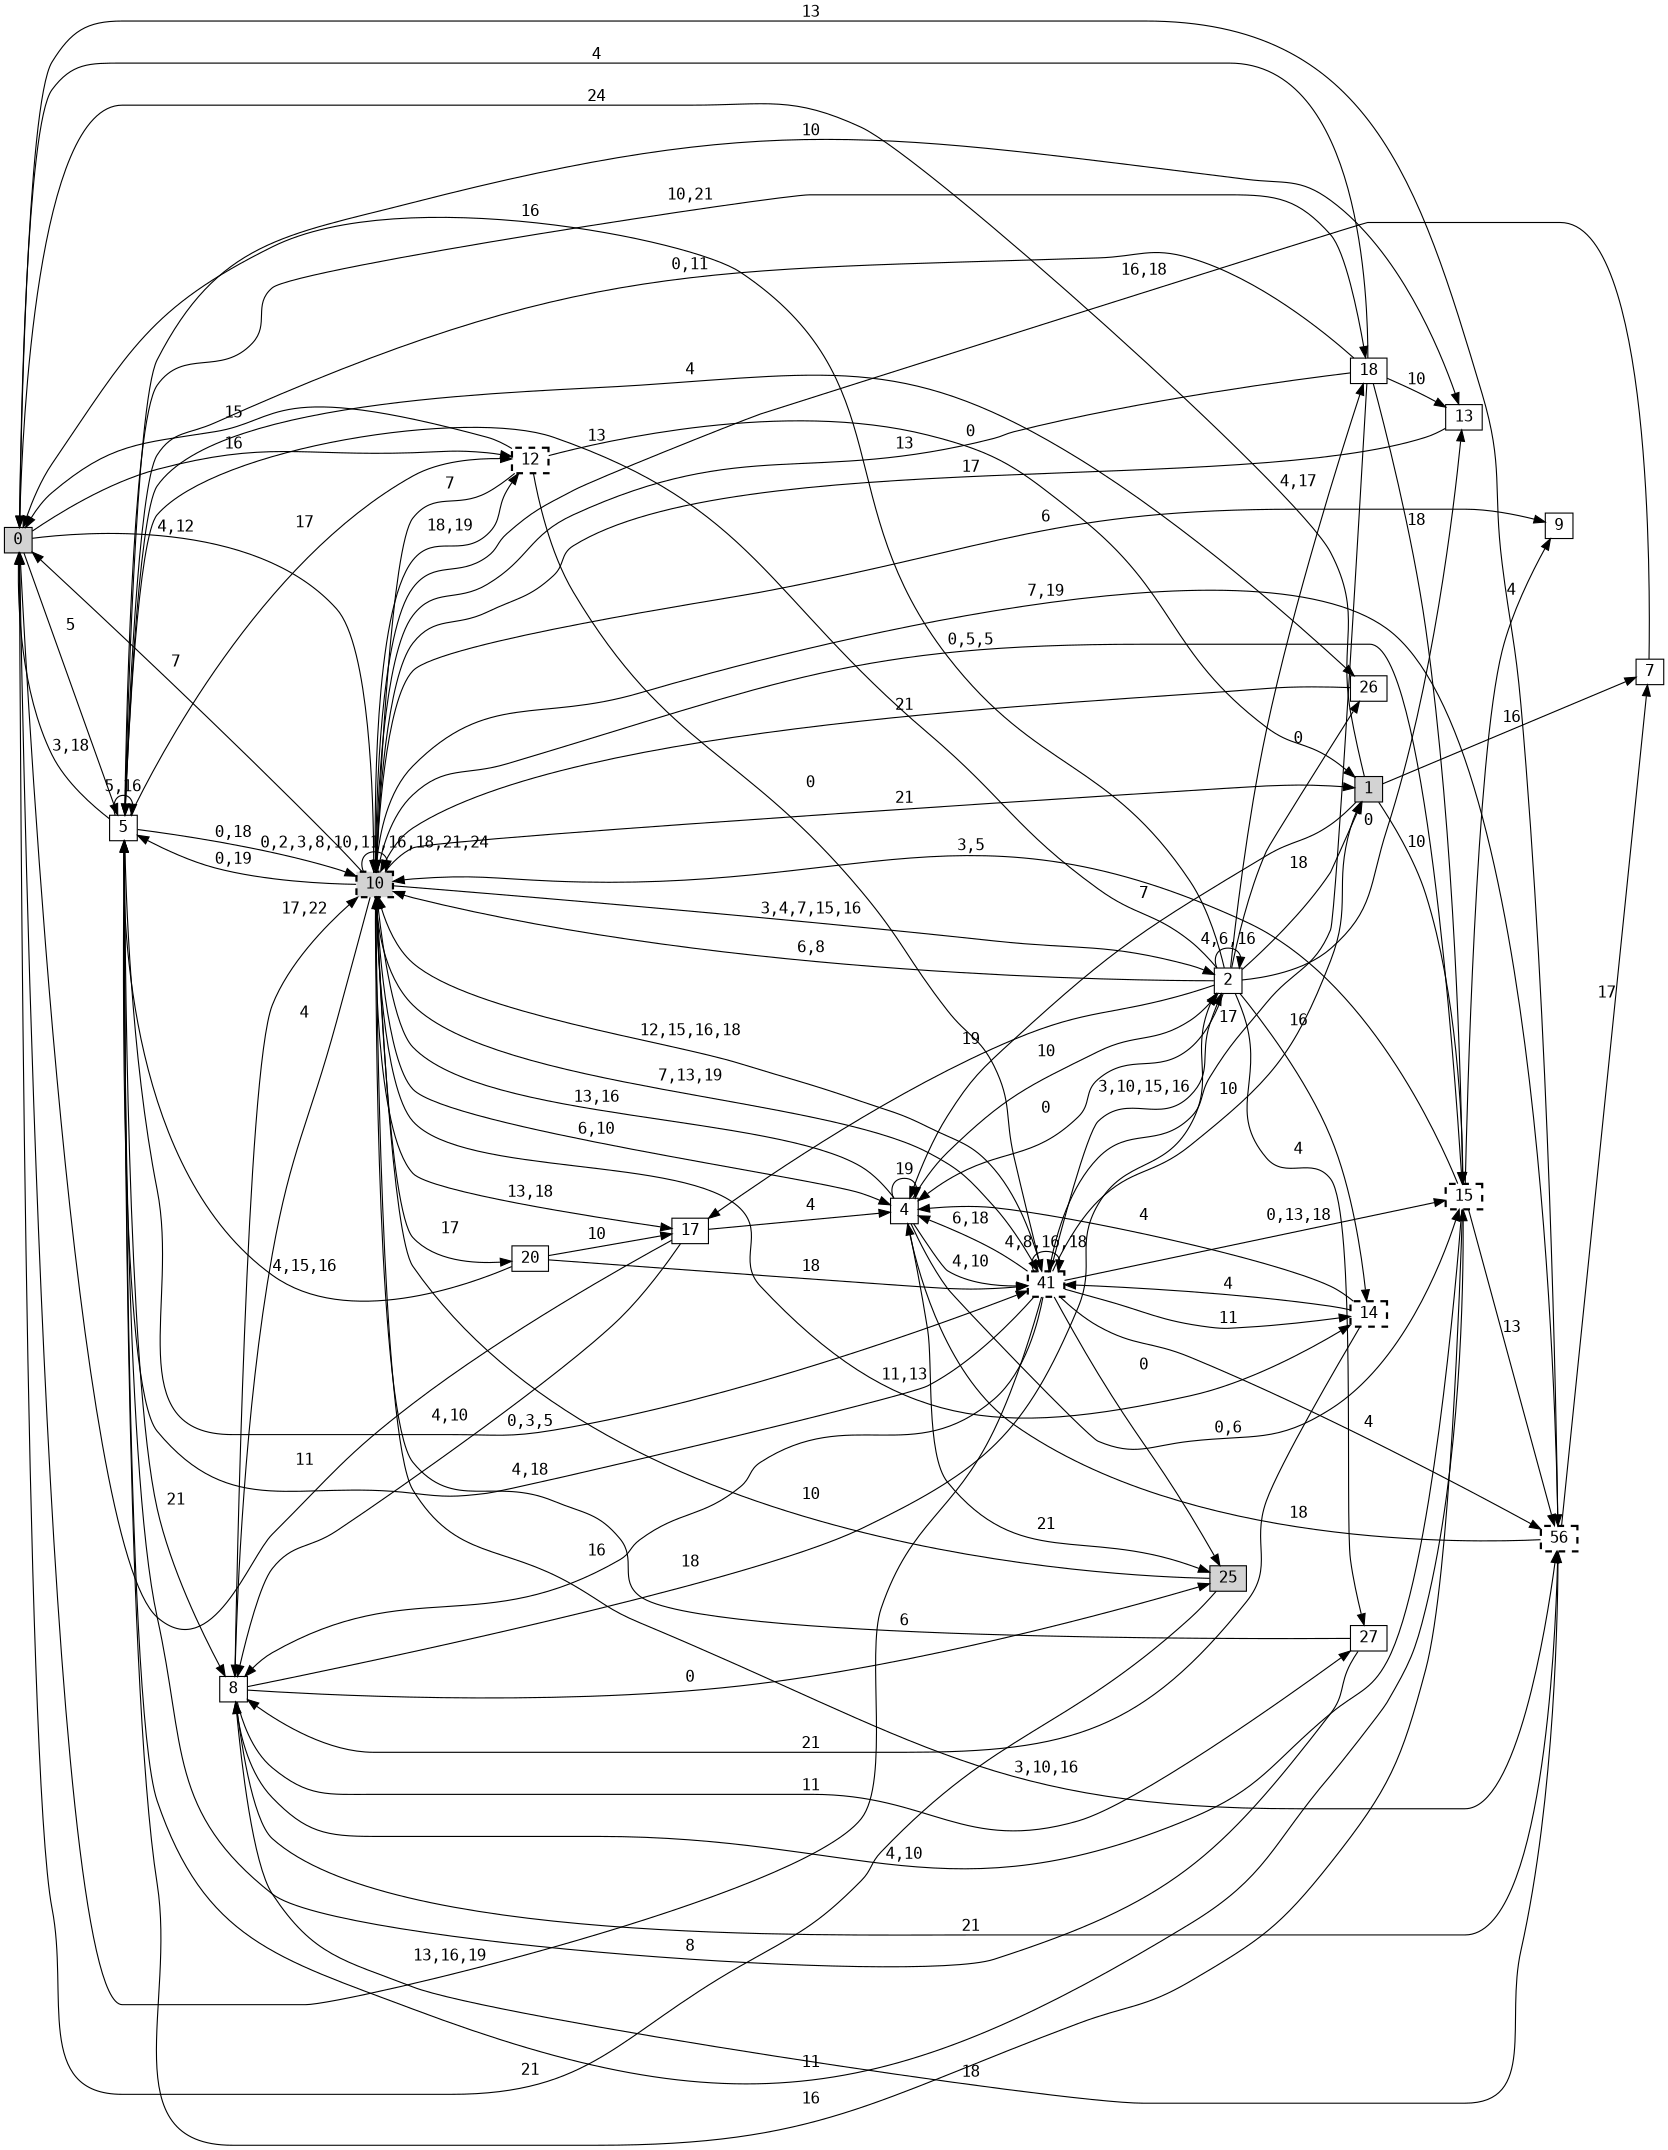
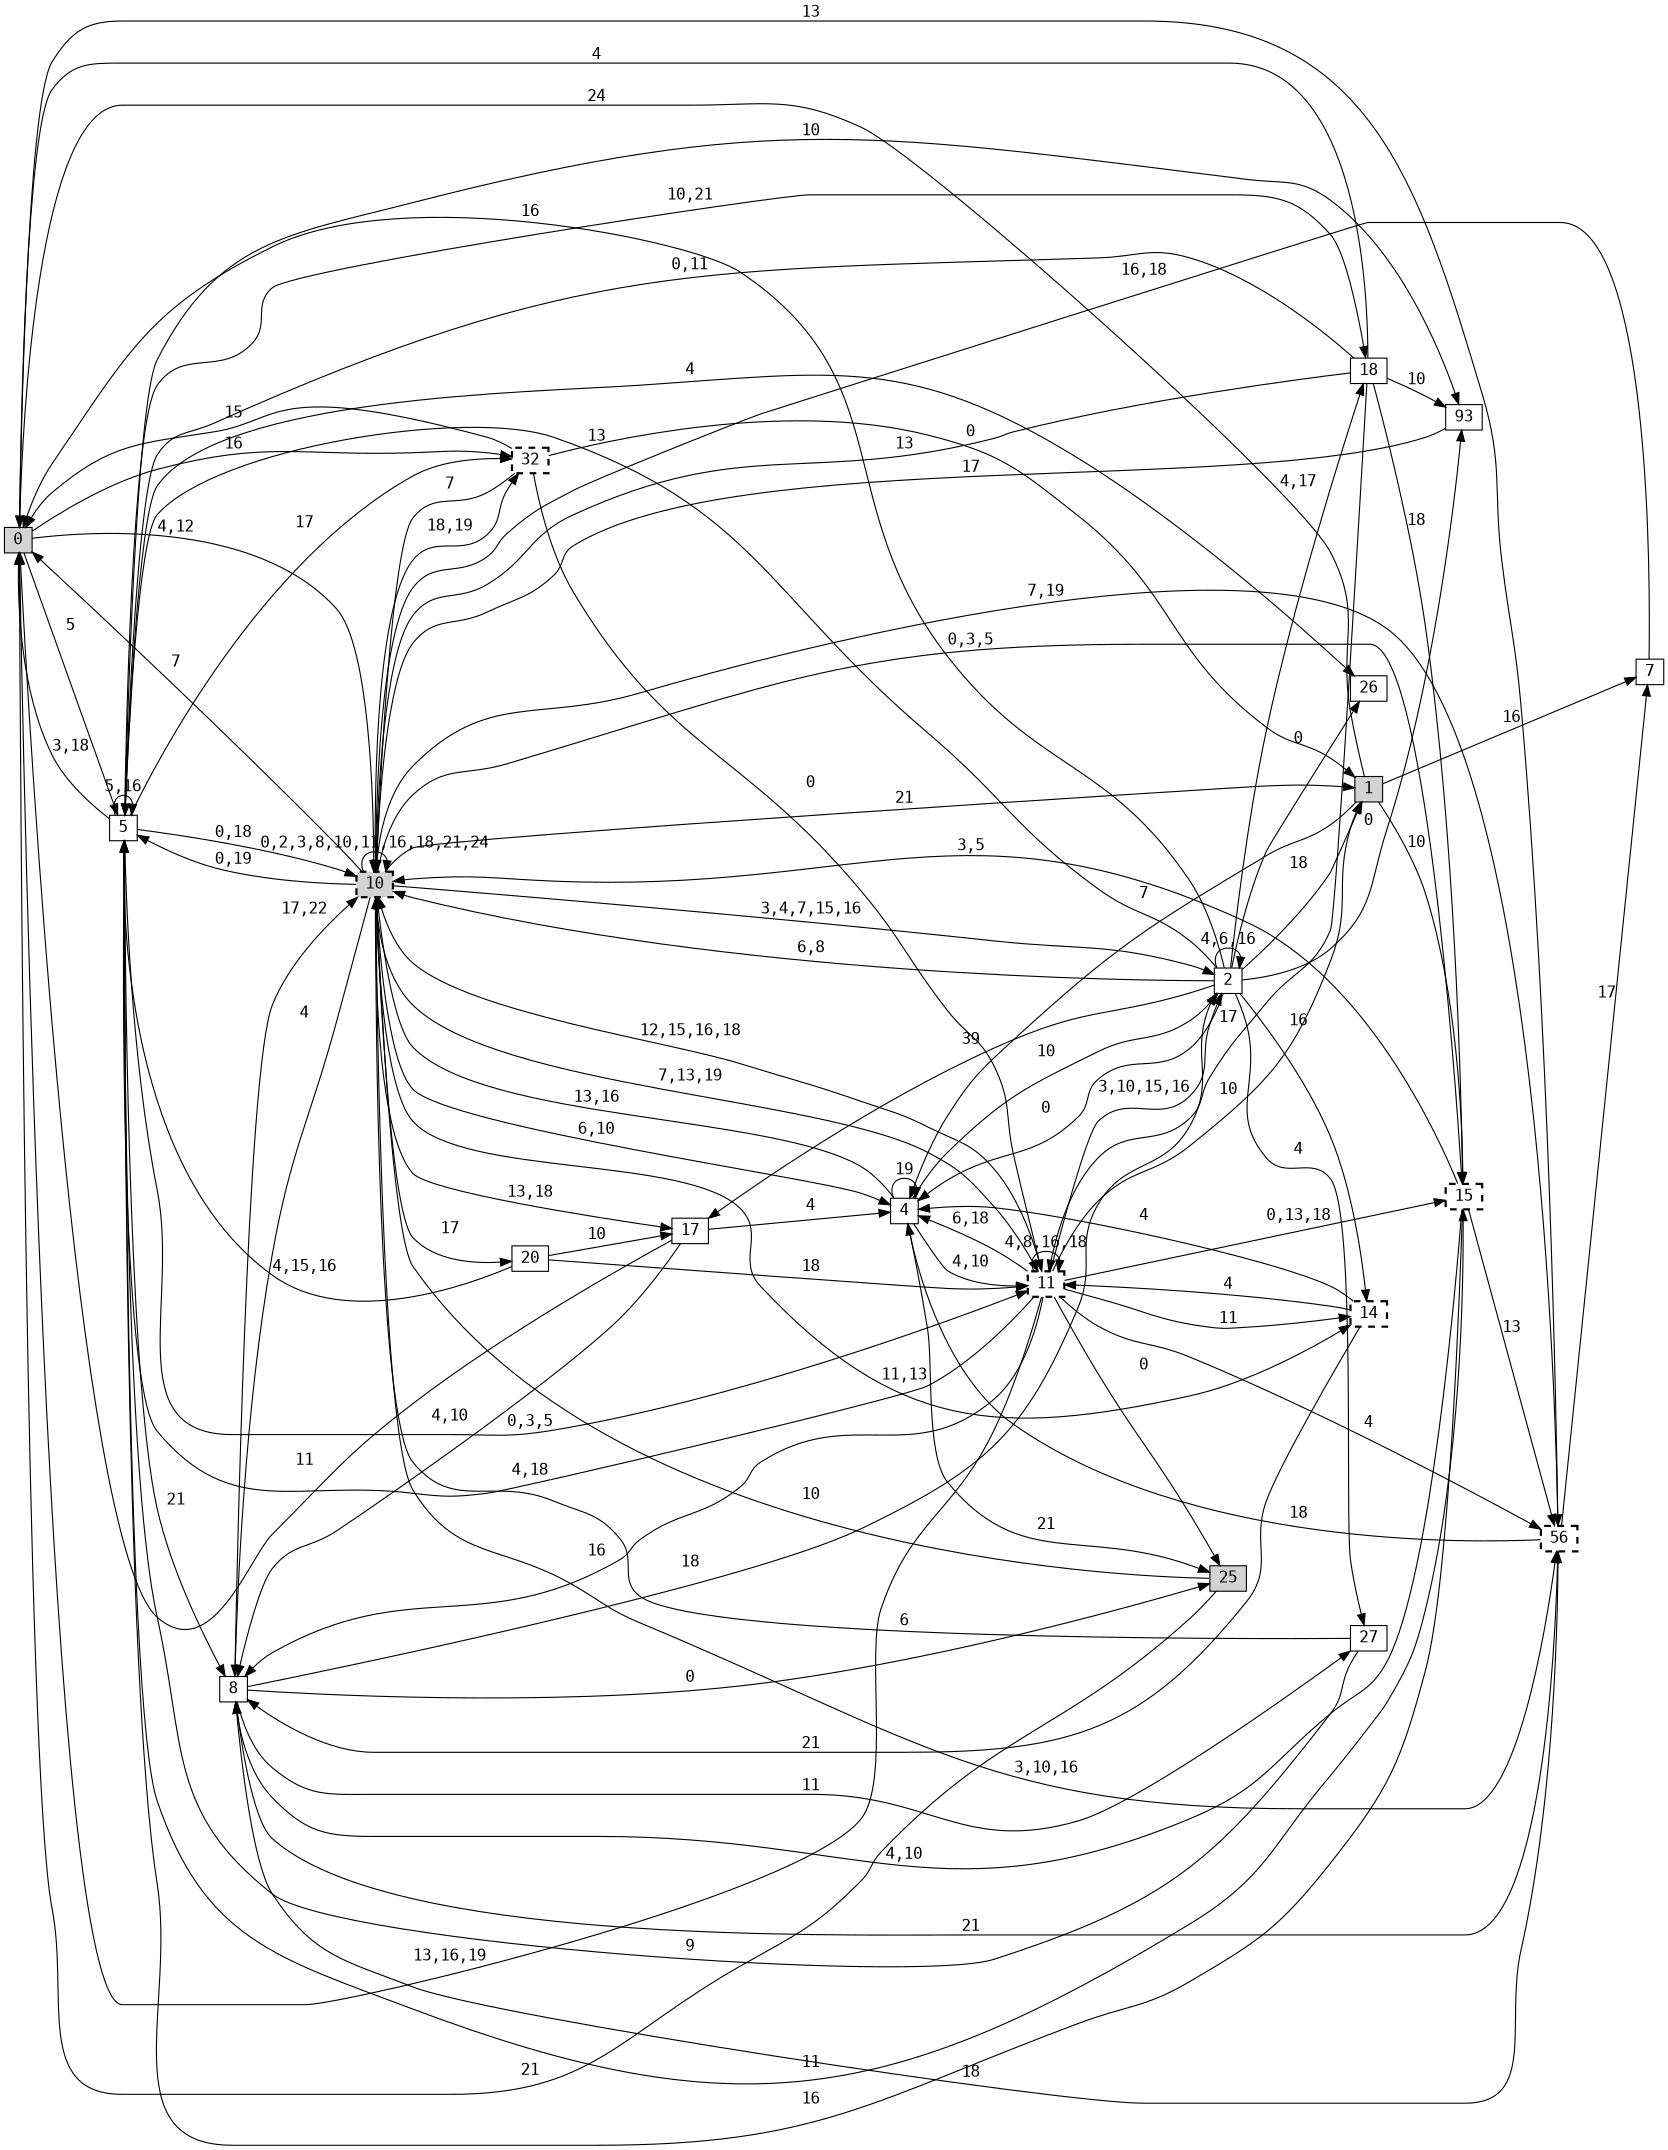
(1464, 417) -> (1464, 417)
(530, 460) -> (530, 460)
(1559, 526) -> none
(971, 640) -> (971, 640)
(853, 722) -> none
(971, 1040) -> (971, 1040)
(1046, 1284) -> (1046, 1284)
(1187, 1442) -> none
(690, 1947) -> (690, 1947)
